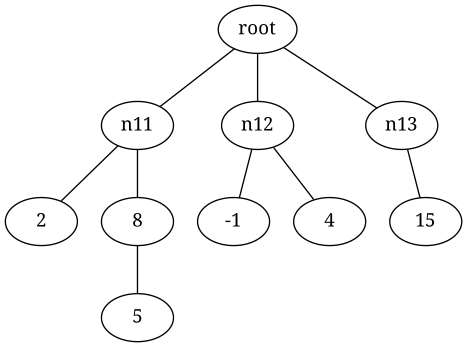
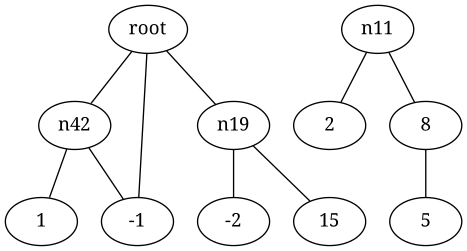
(197, 78) -> (143, 125)
(258, 125) -> (75, 125)
(402, 125) -> (234, 125)
none -> (234, 222)
(330, 222) -> (41, 222)
